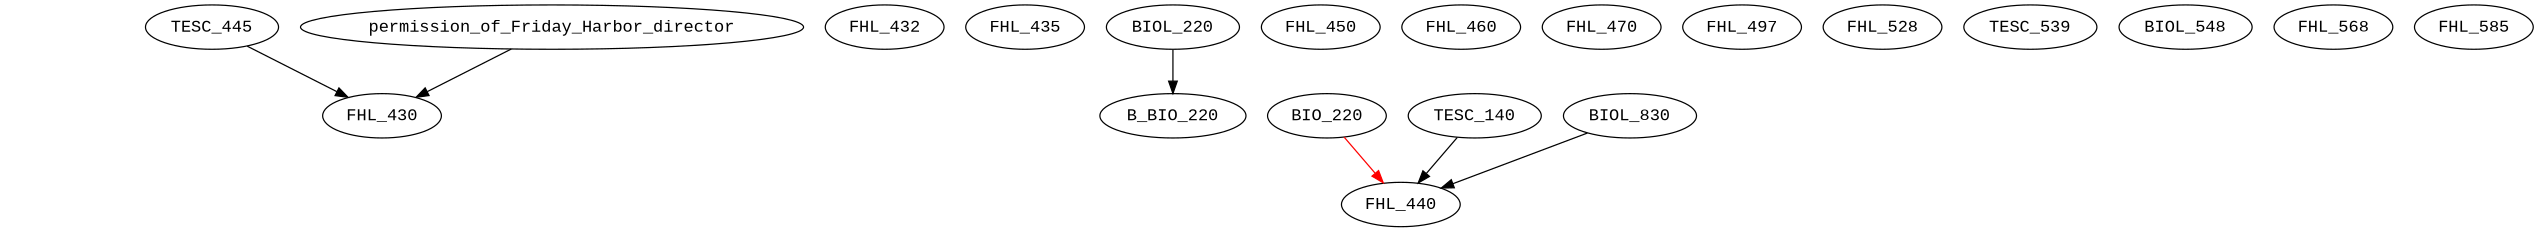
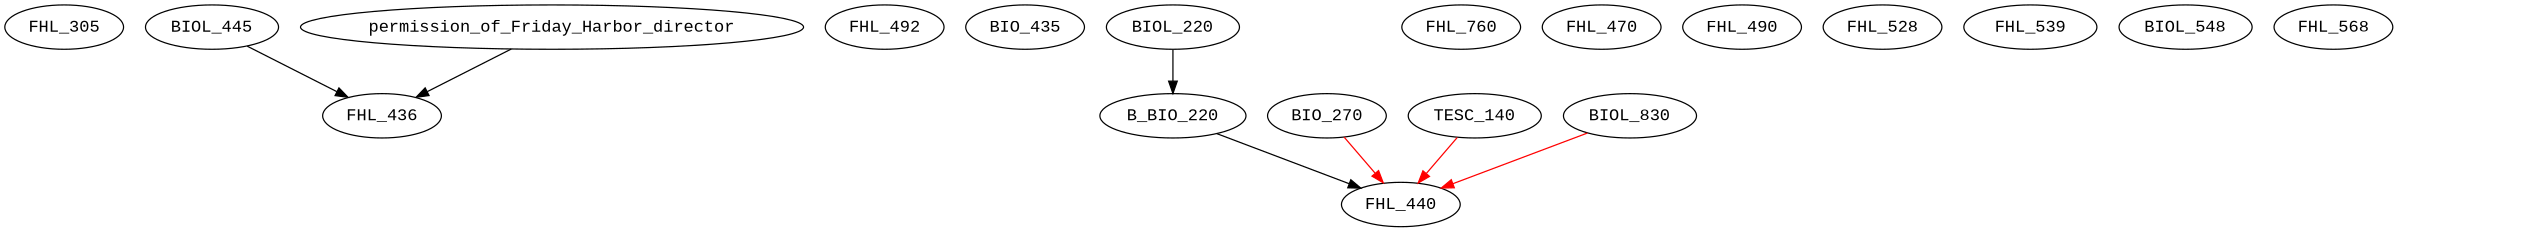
none -> (64, 27)
(212, 27) -> (212, 27)
(885, 27) -> (885, 27)
(1025, 27) -> (1025, 27)
(1321, 27) -> none
(1461, 27) -> (1461, 27)
(1742, 27) -> (1742, 27)
(2030, 27) -> (2030, 27)
(2474, 27) -> none
(382, 116) -> (382, 116)
(1327, 116) -> (1327, 116)
(1442, 155) -> (1442, 155)
(1520, 158) -> (1520, 158)
none -> (1283, 159)
